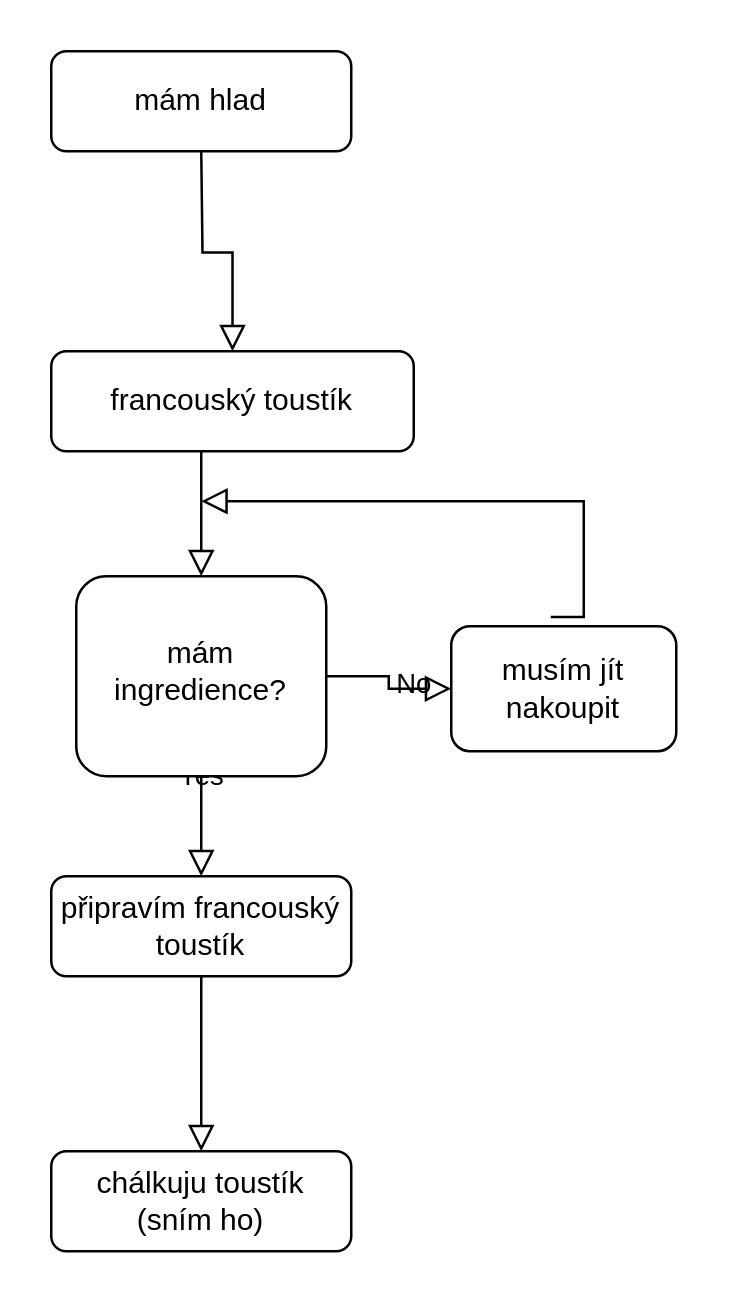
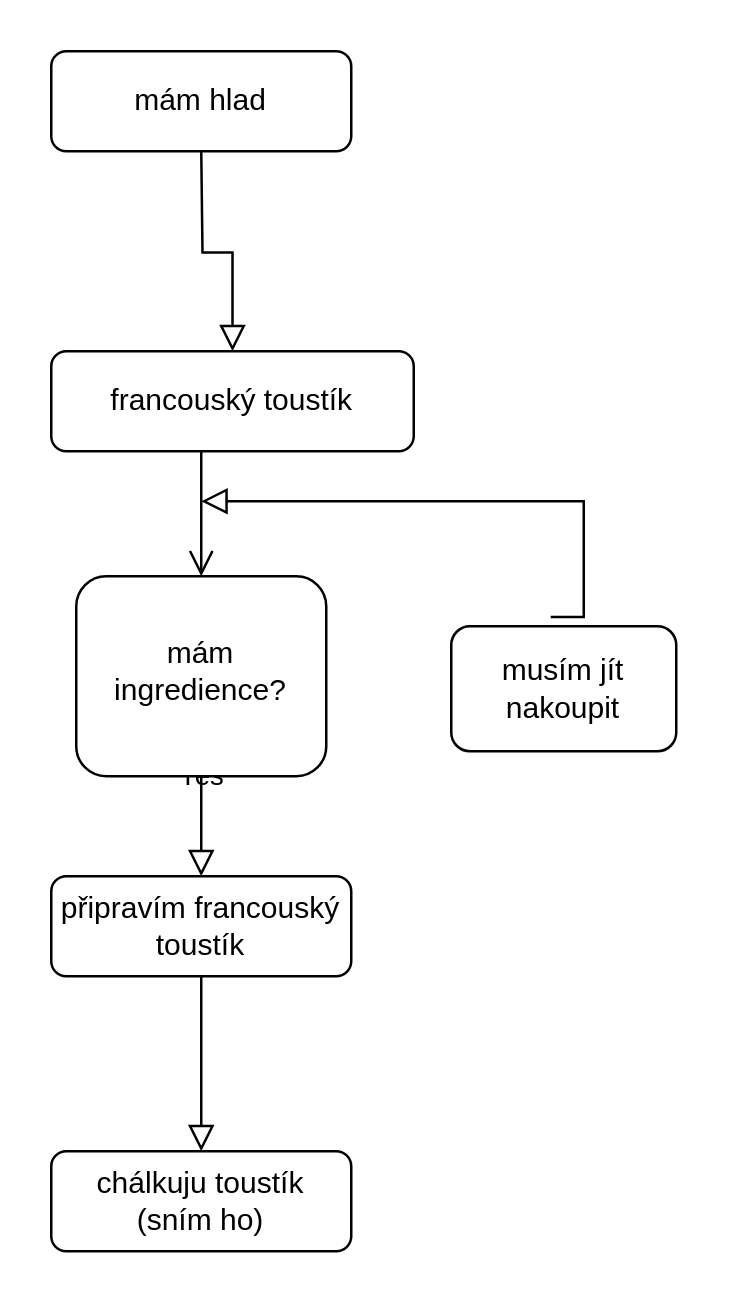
(201, 549) -> (201, 559)
(382, 676) -> none
